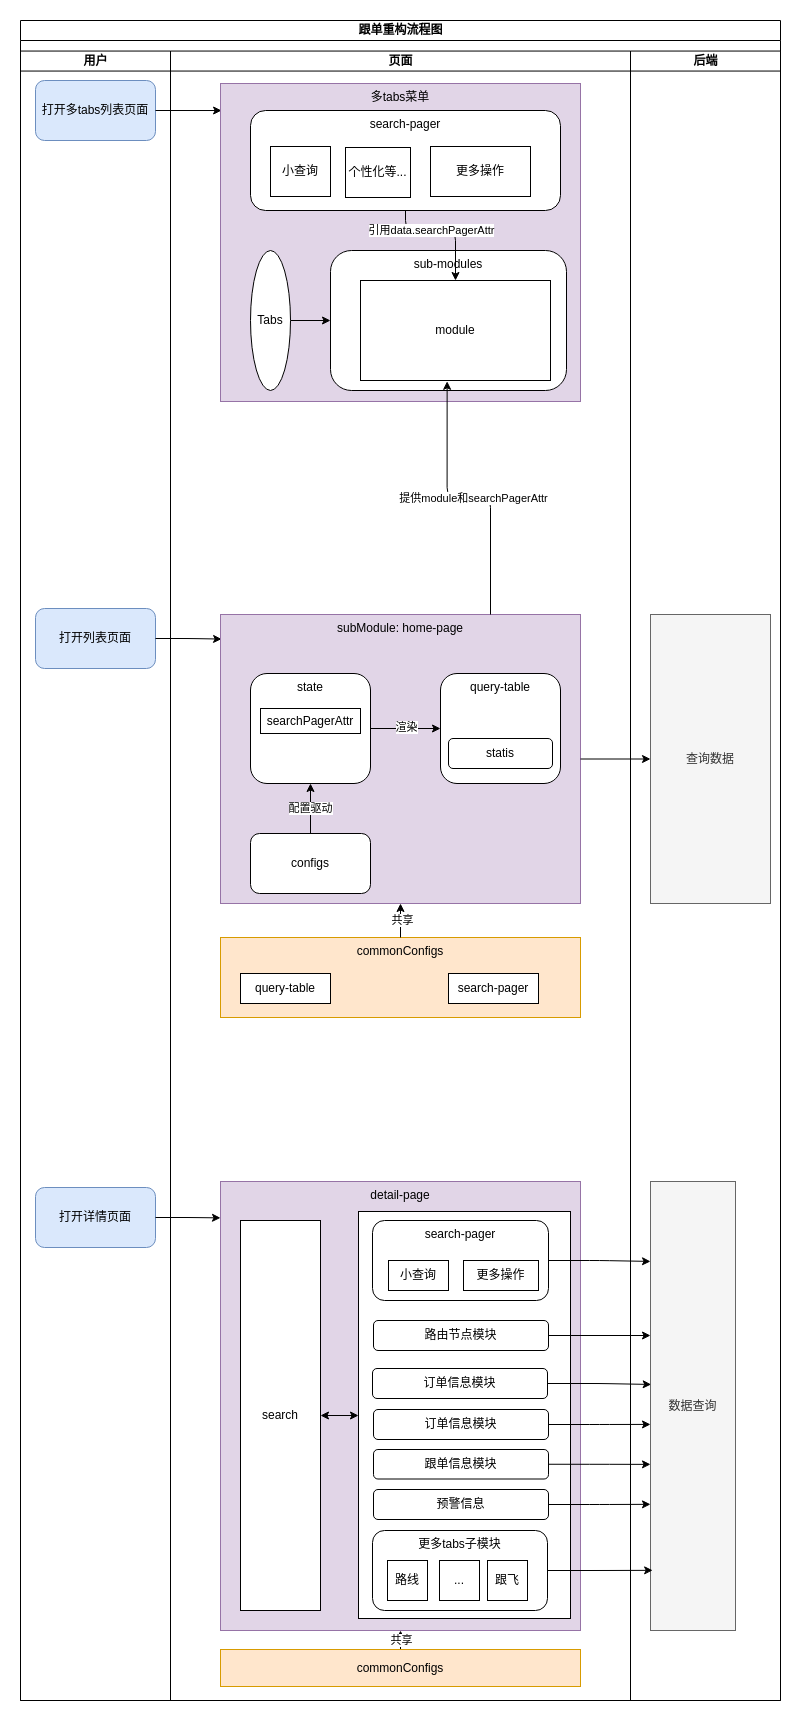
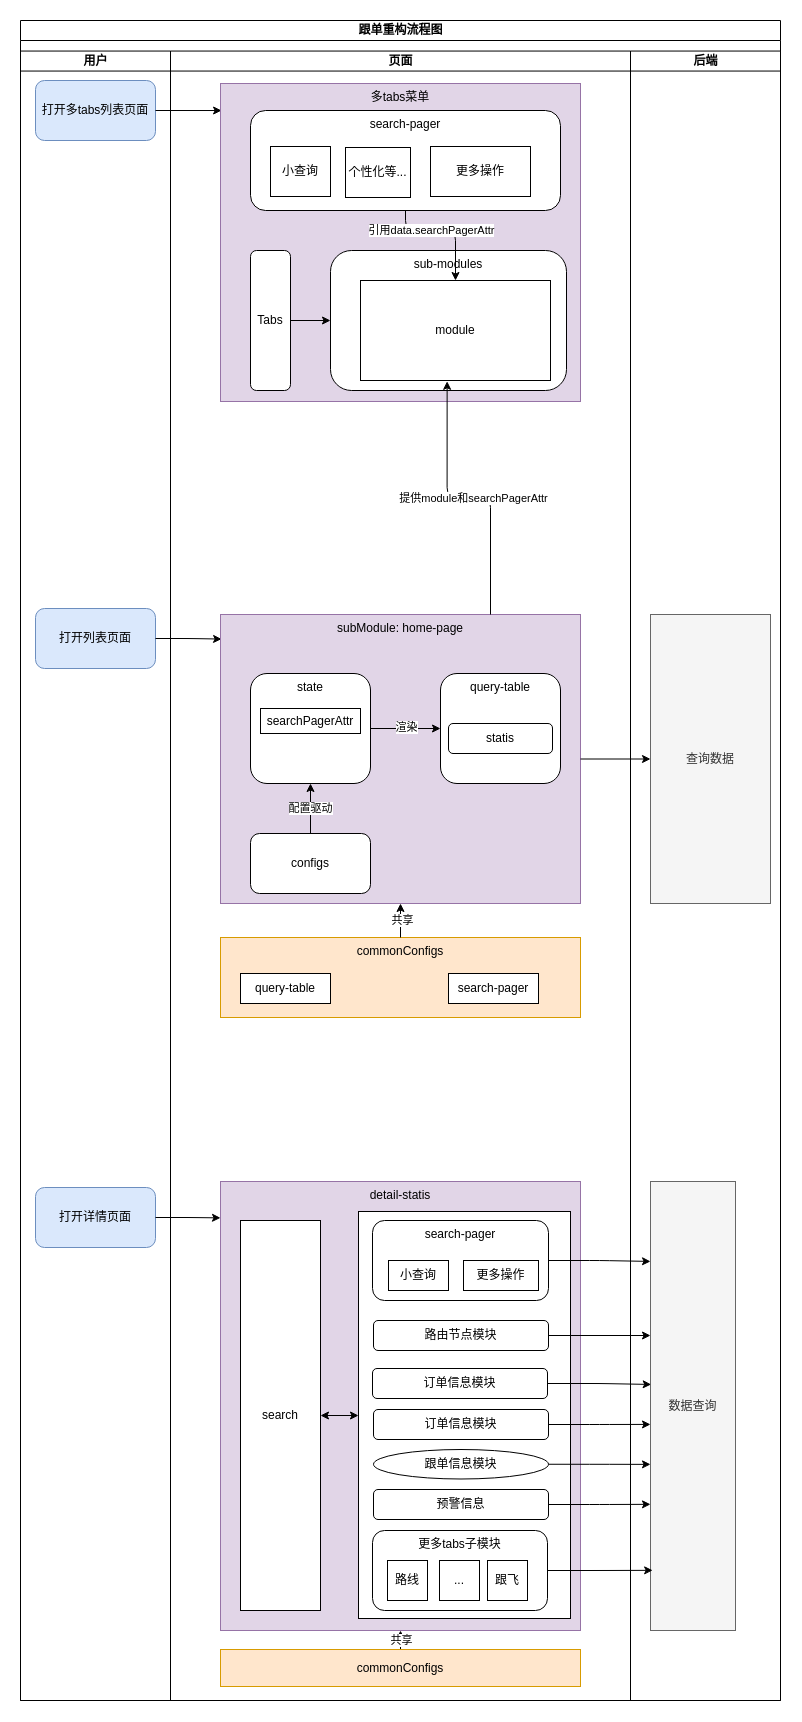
(271, 321) -> (271, 321)
(501, 754) -> (501, 739)
(401, 1196) -> (401, 1196)
(461, 1464) -> (461, 1464)
